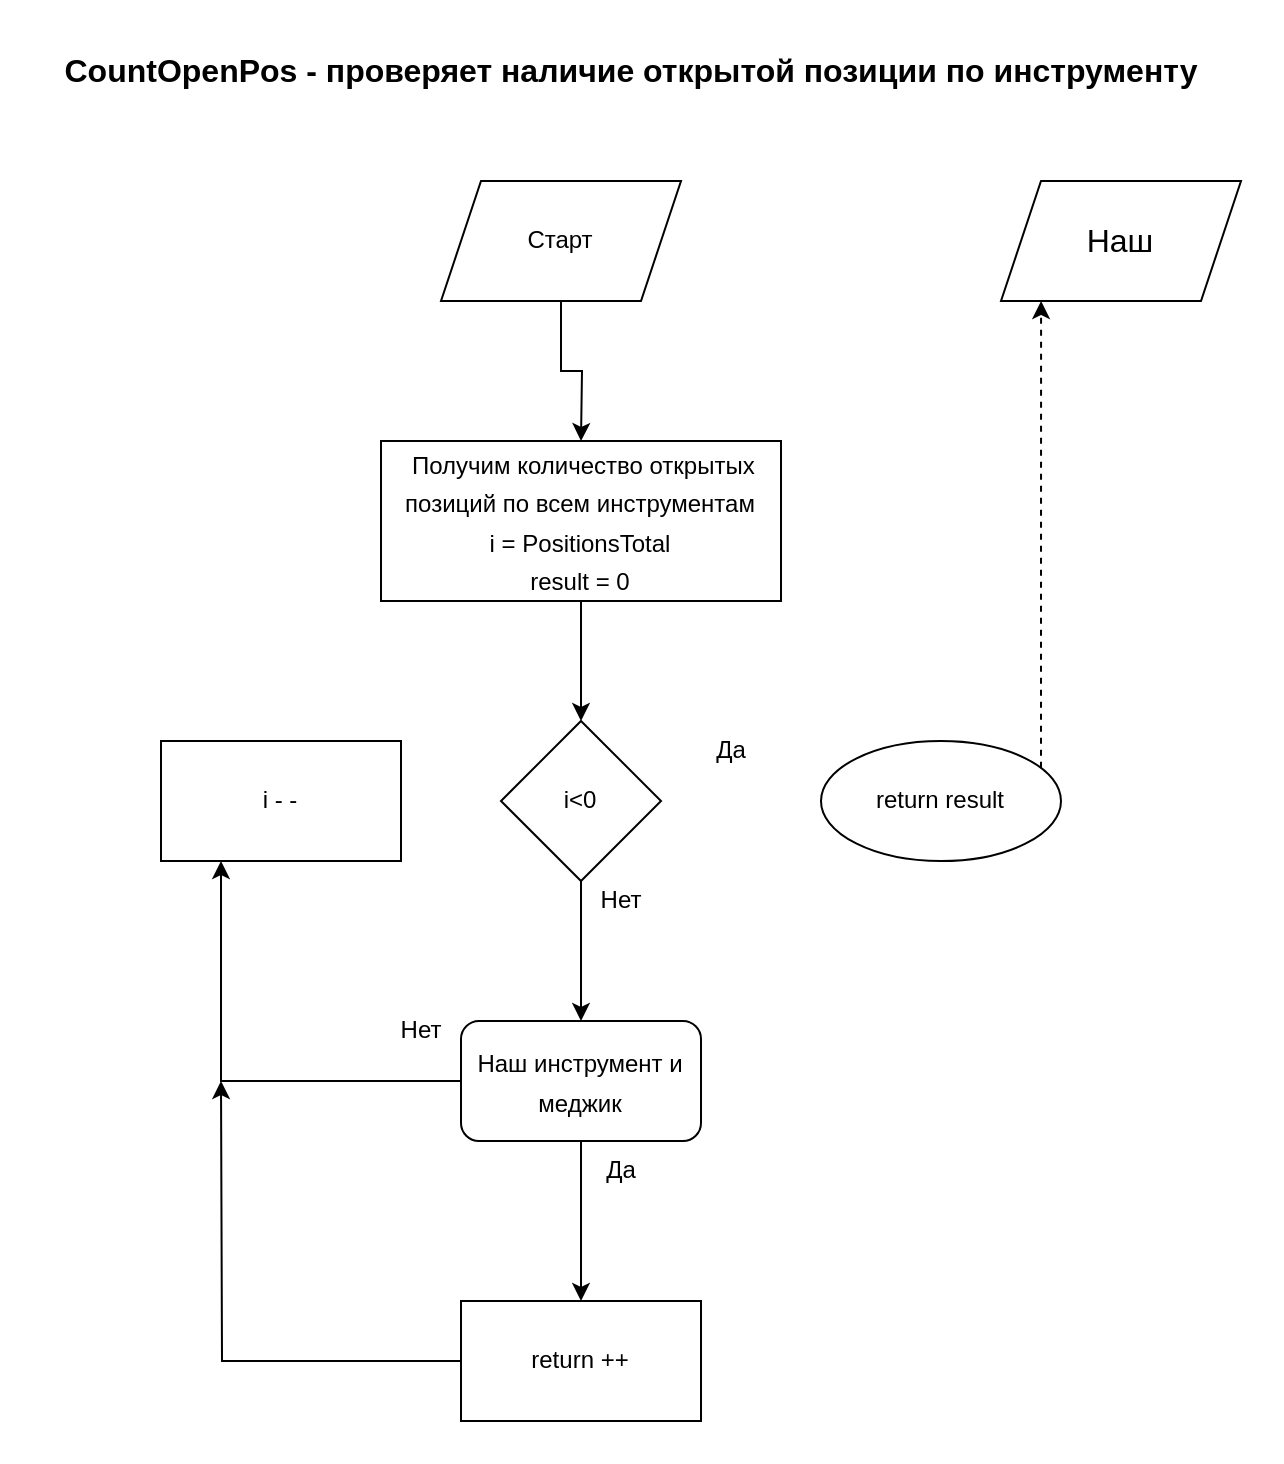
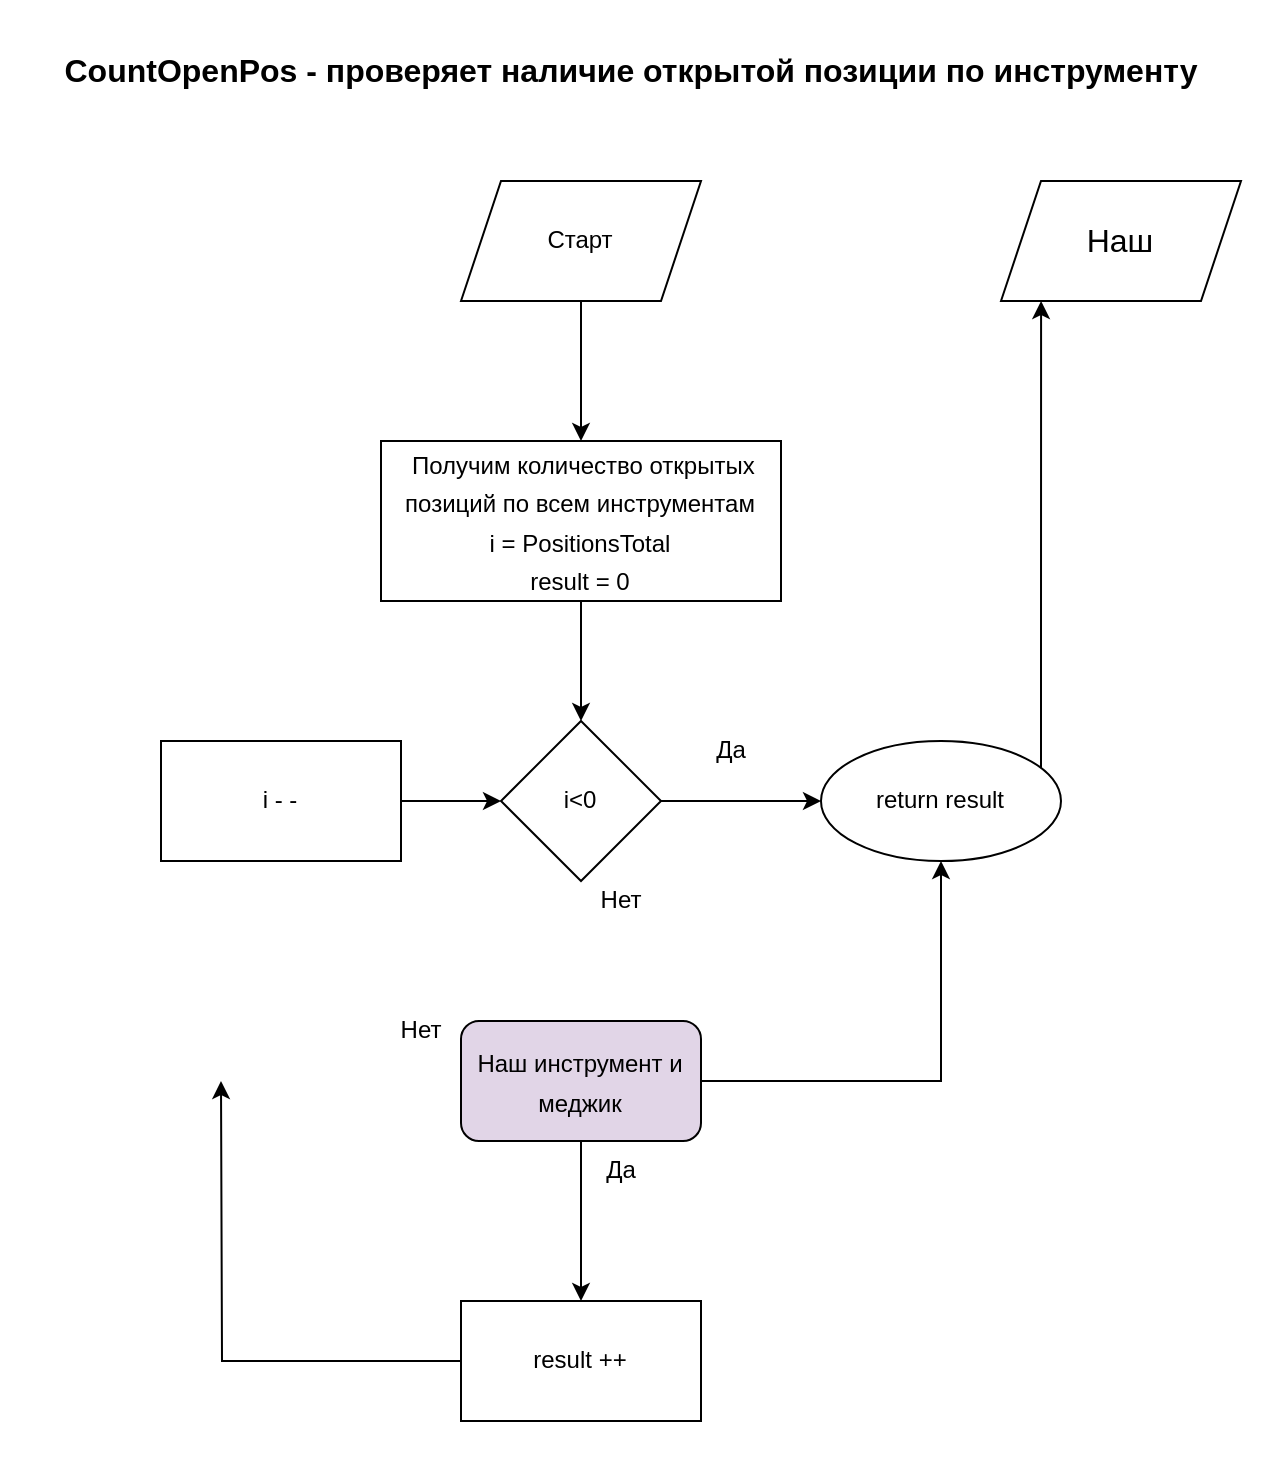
(561, 241) -> (581, 241)
(1041, 538) -> (1041, 538)
none -> (444, 801)
none -> (734, 801)
(581, 944) -> none
(238, 1081) -> (924, 1081)
(581, 1081) -> (581, 1081)
(581, 1361) -> (581, 1361)
